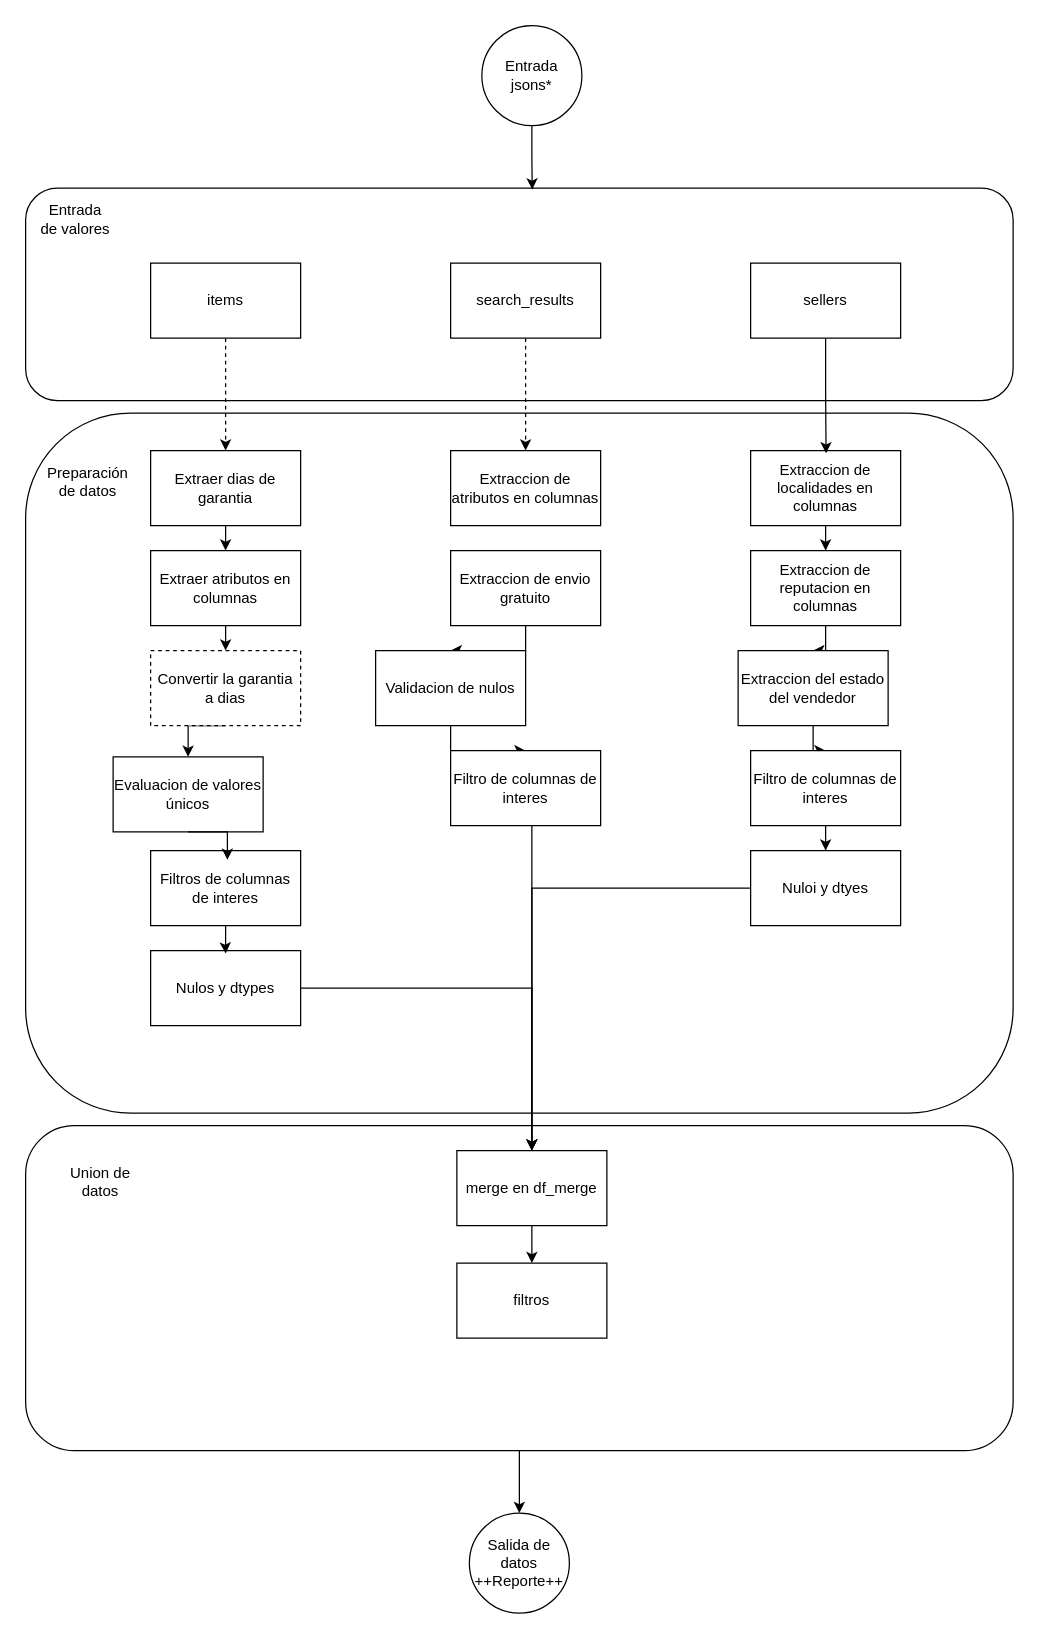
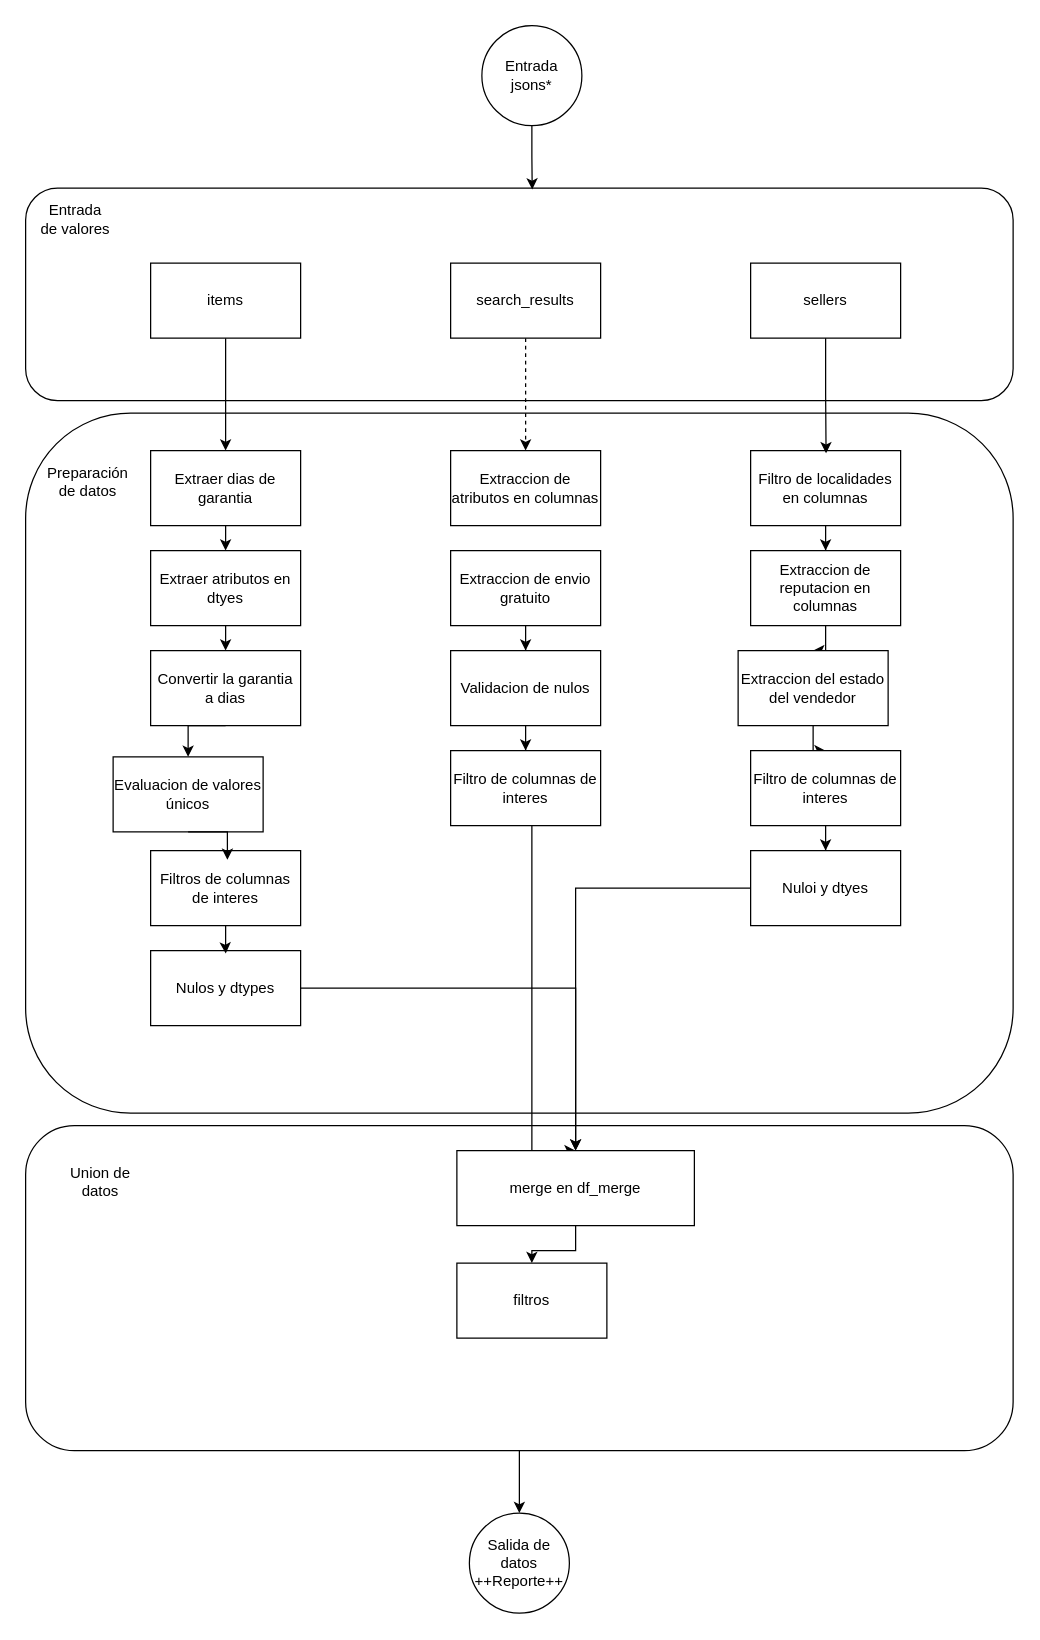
(226, 391) -> (226, 391)
(826, 488) -> (826, 488)
(226, 588) -> (226, 588)
(226, 688) -> (226, 688)
(451, 688) -> (526, 688)
(532, 1188) -> (576, 1188)
